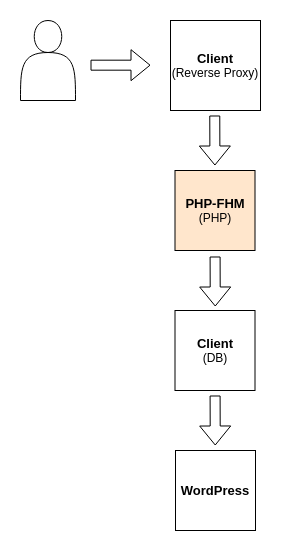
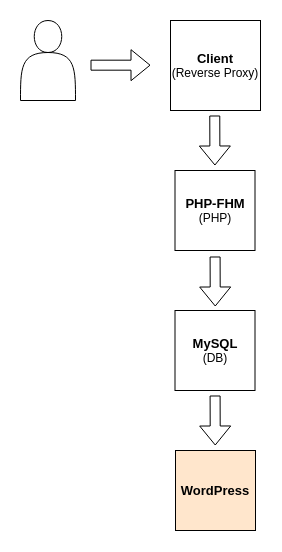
(215, 211) -> (215, 211)
(216, 351) -> (216, 351)
(216, 491) -> (216, 491)
